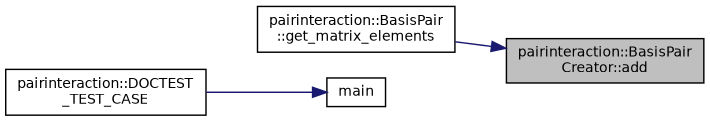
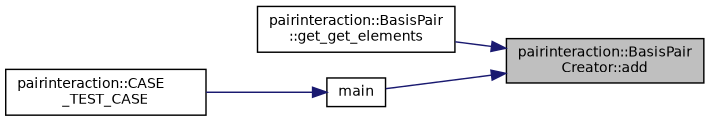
(356, 29) -> (356, 29)
none -> (439, 82)
(106, 92) -> (106, 92)
